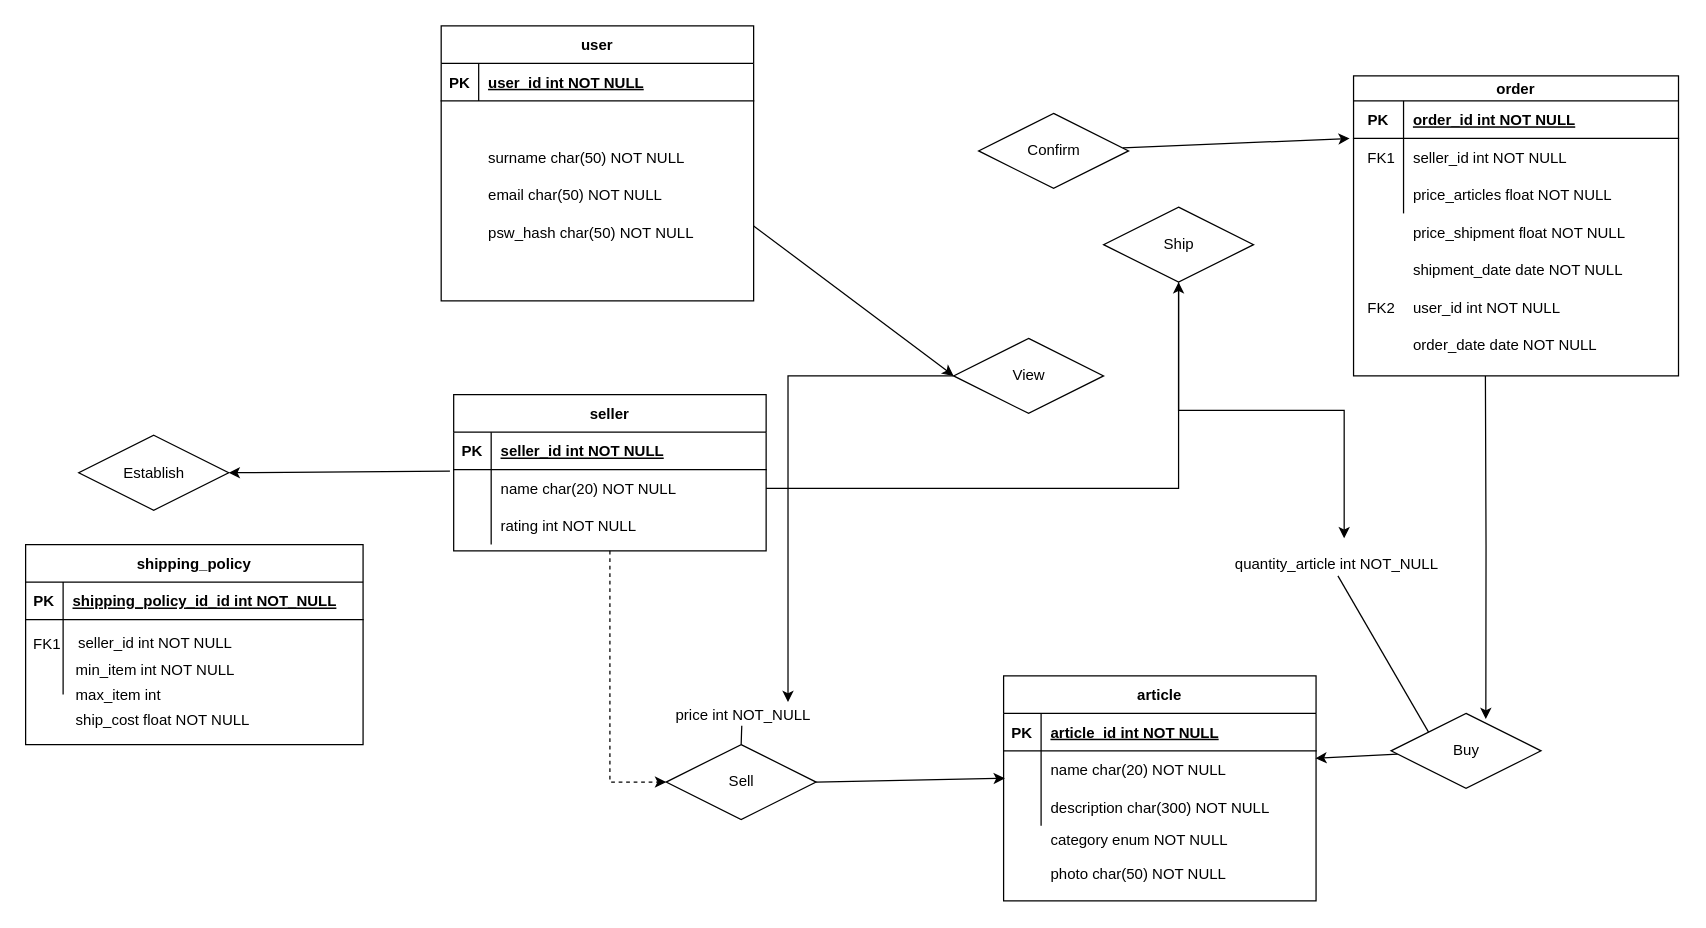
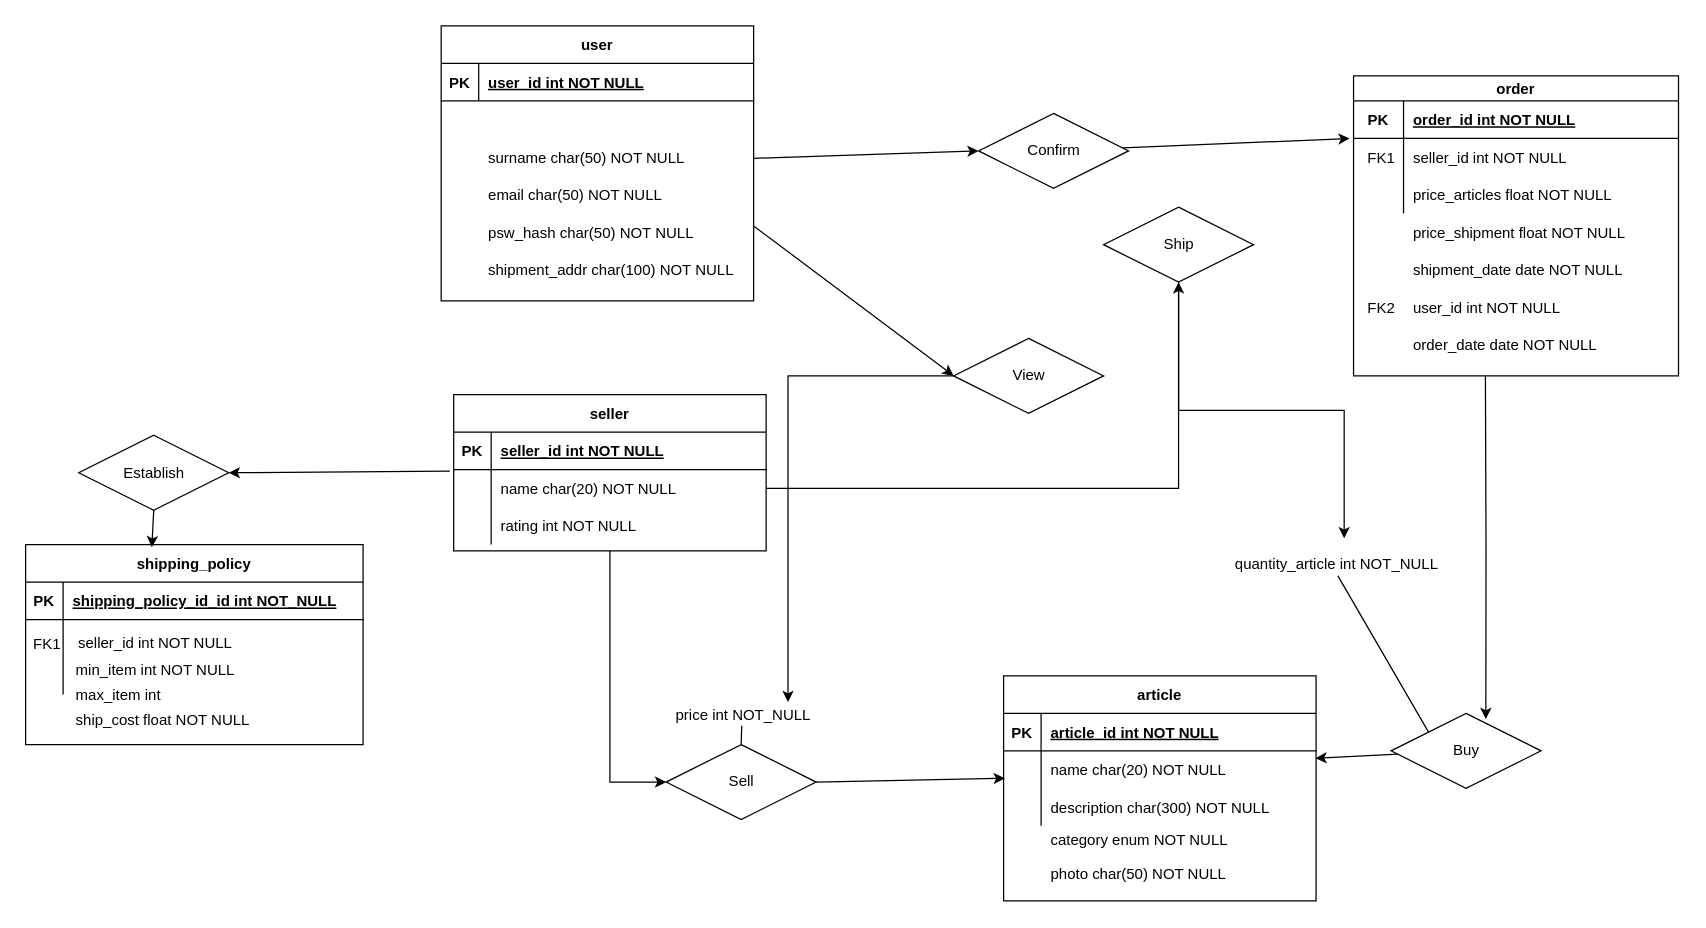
none -> (863, 154)
none -> (616, 269)
none -> (153, 524)
(610, 691) -> (610, 691)
